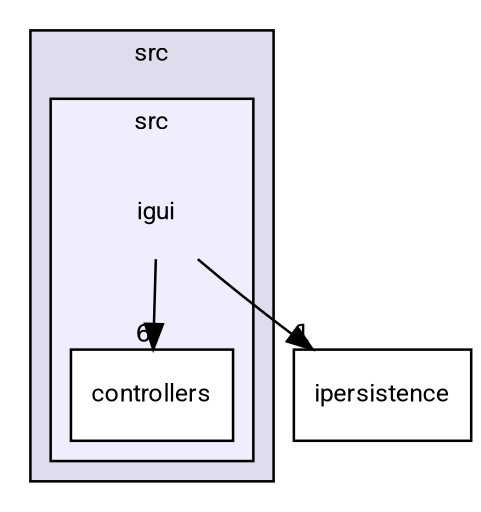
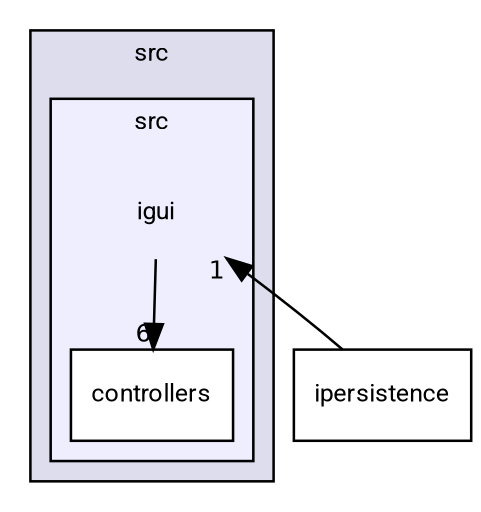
(237, 292) -> (296, 311)
